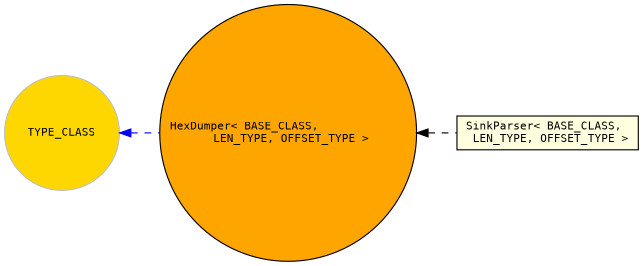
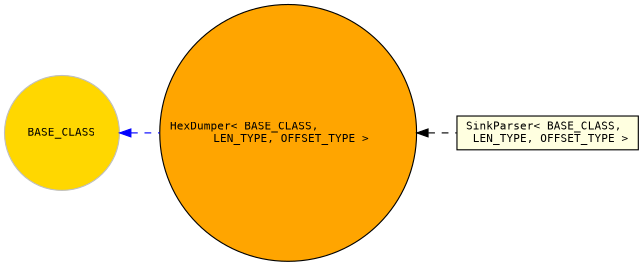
(62, 133) -> (62, 133)
